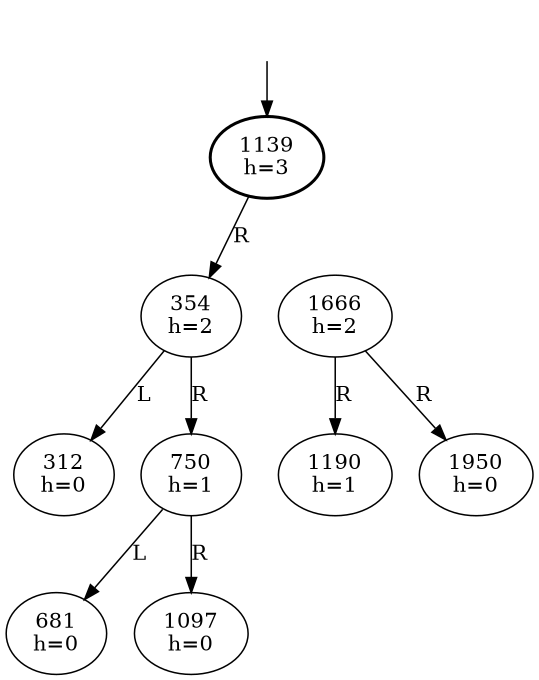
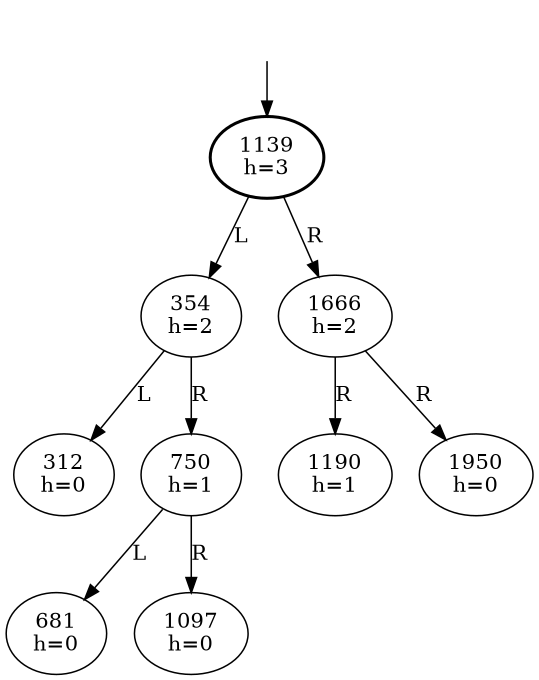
none -> (298, 229)
(241, 237) -> (241, 237)
